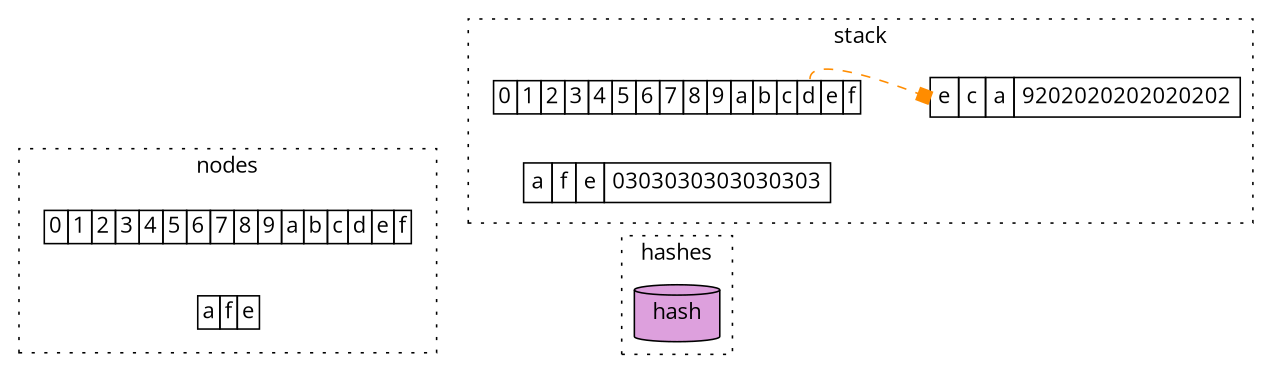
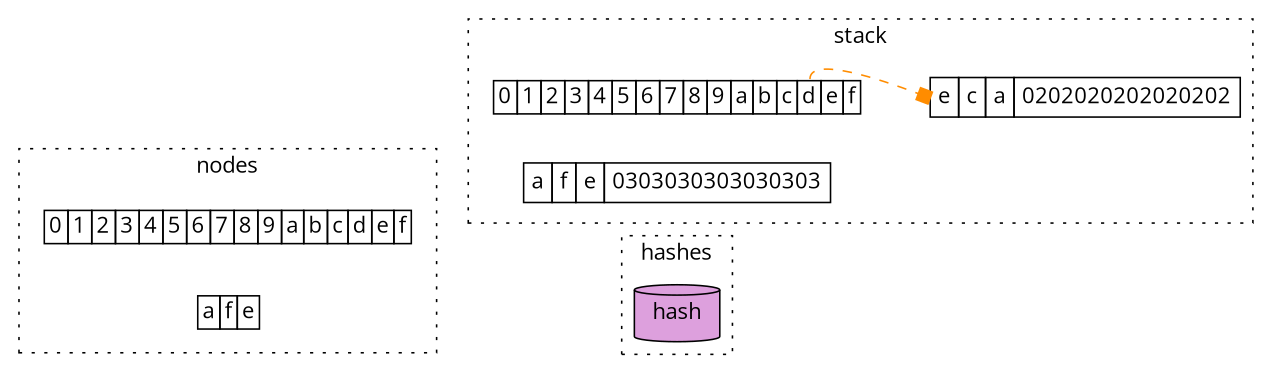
(1127, 96) -> (1127, 96)
